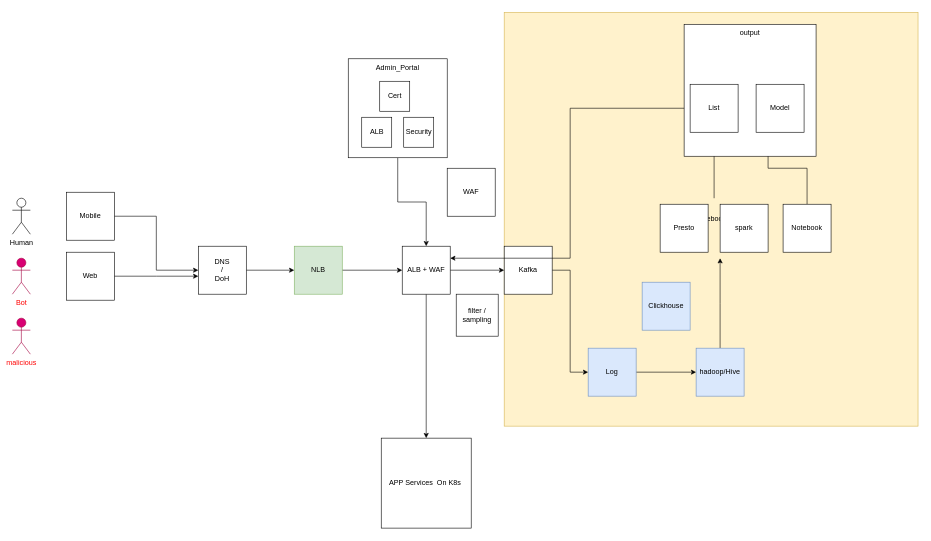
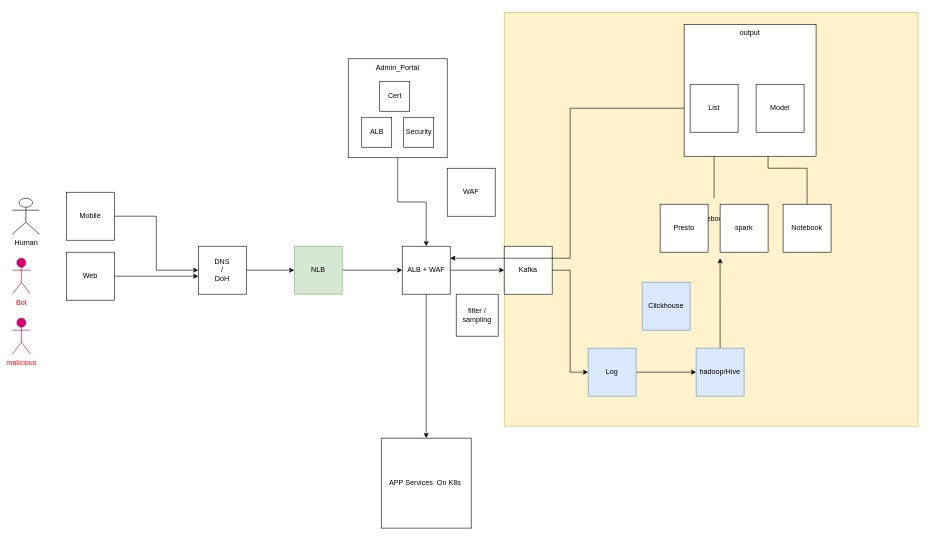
(21, 216) -> (26, 216)
